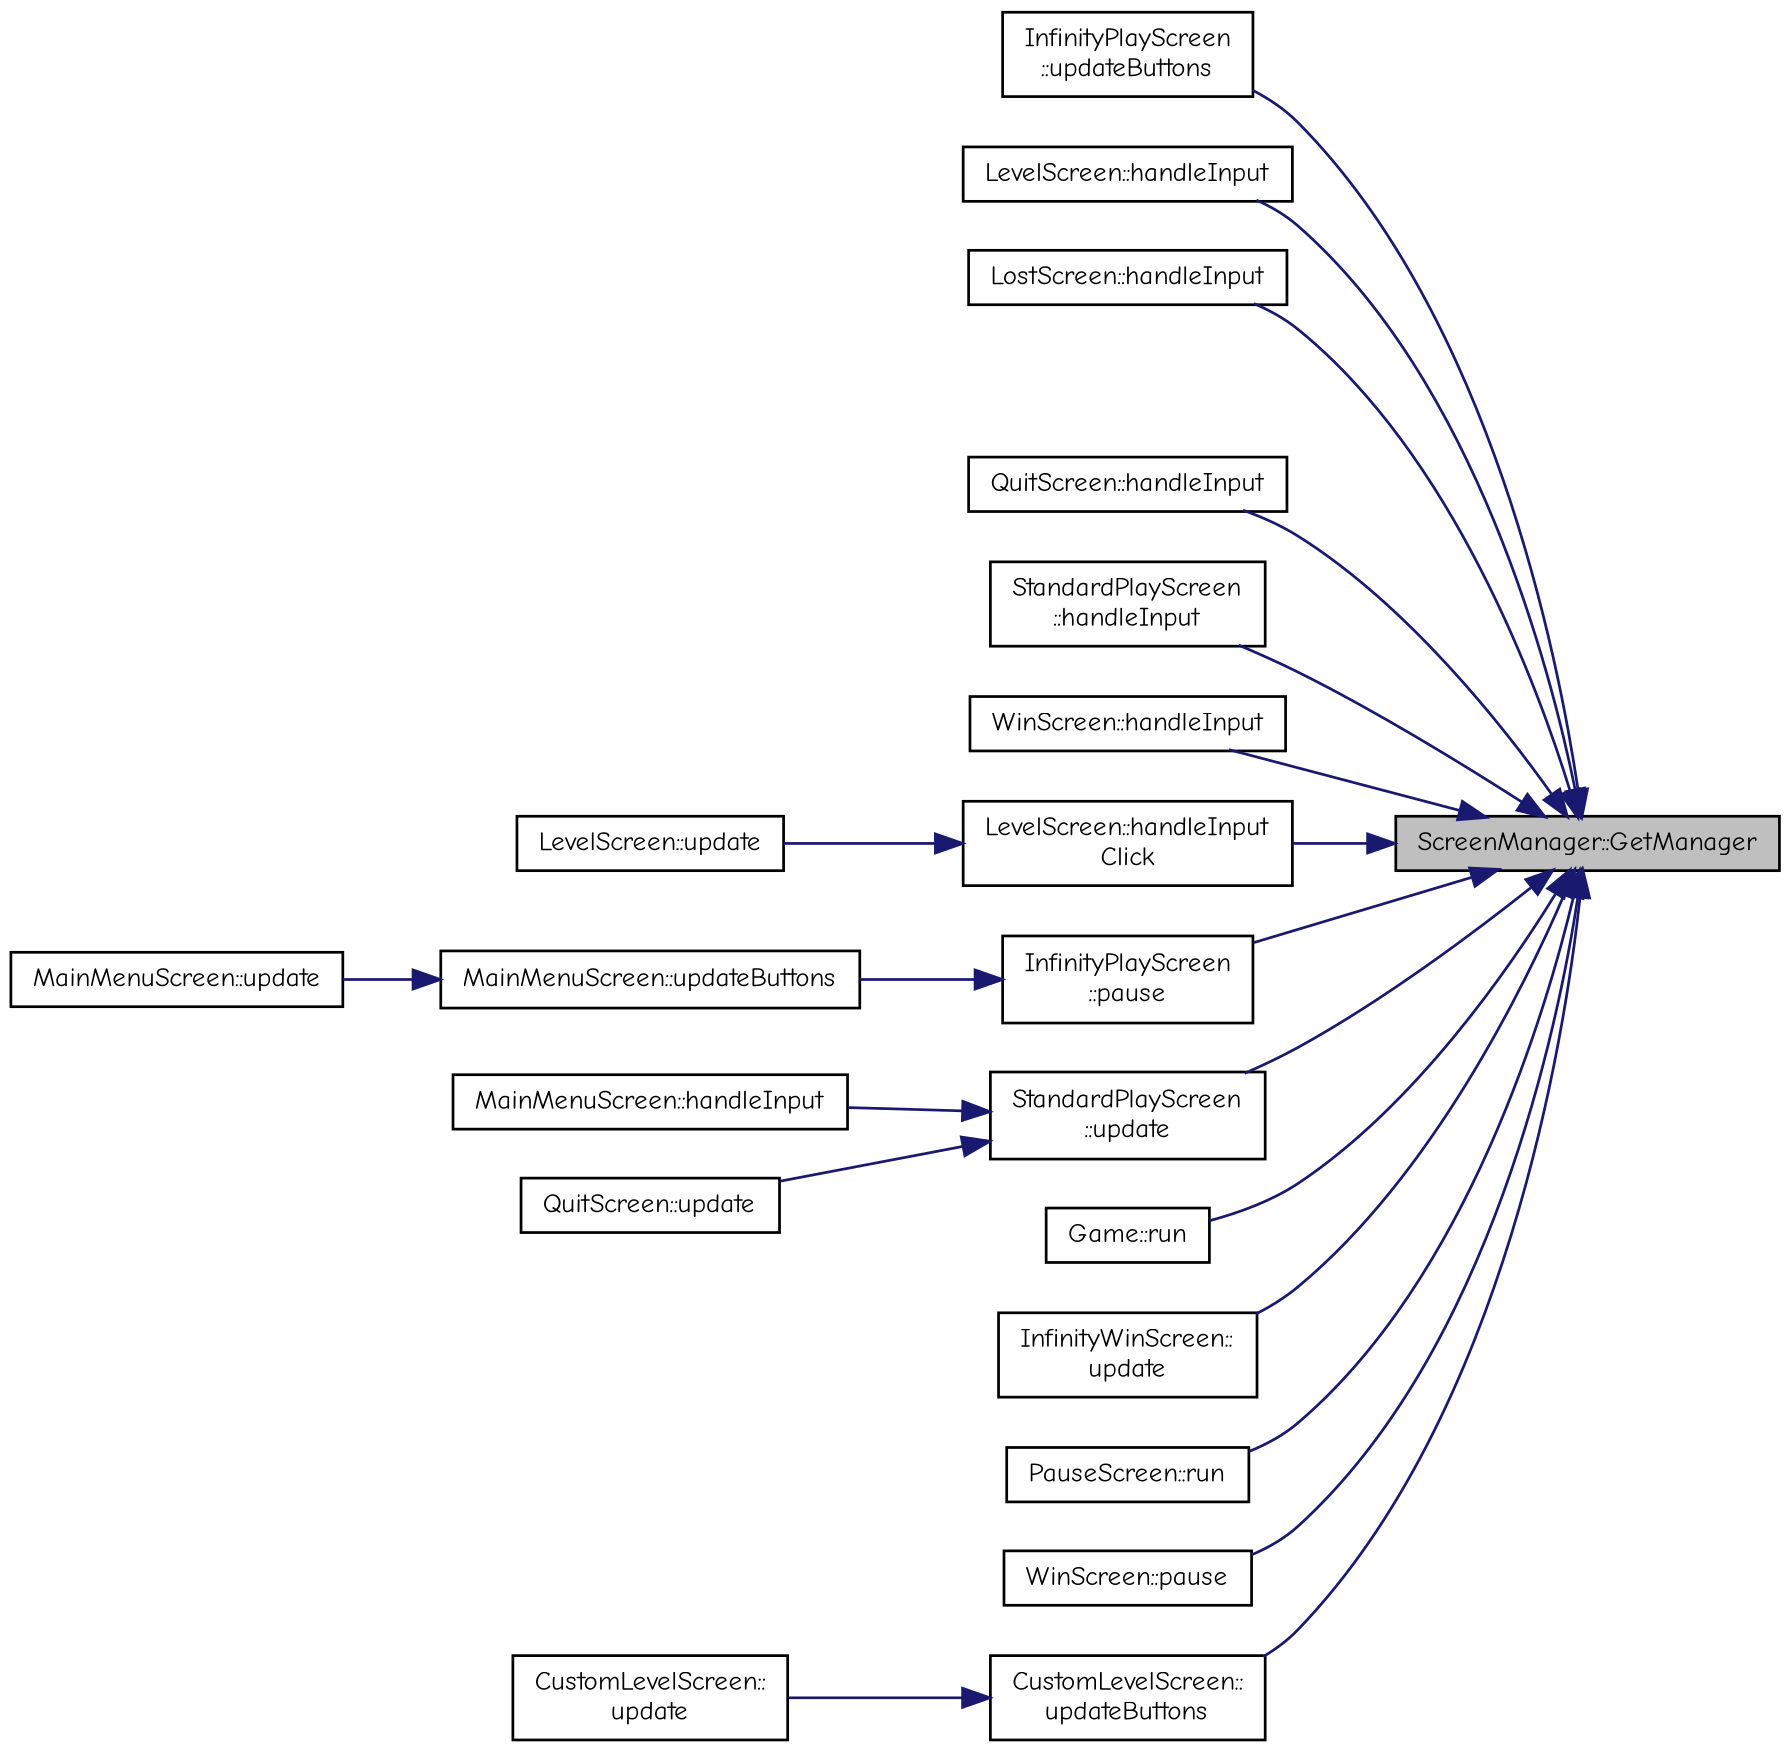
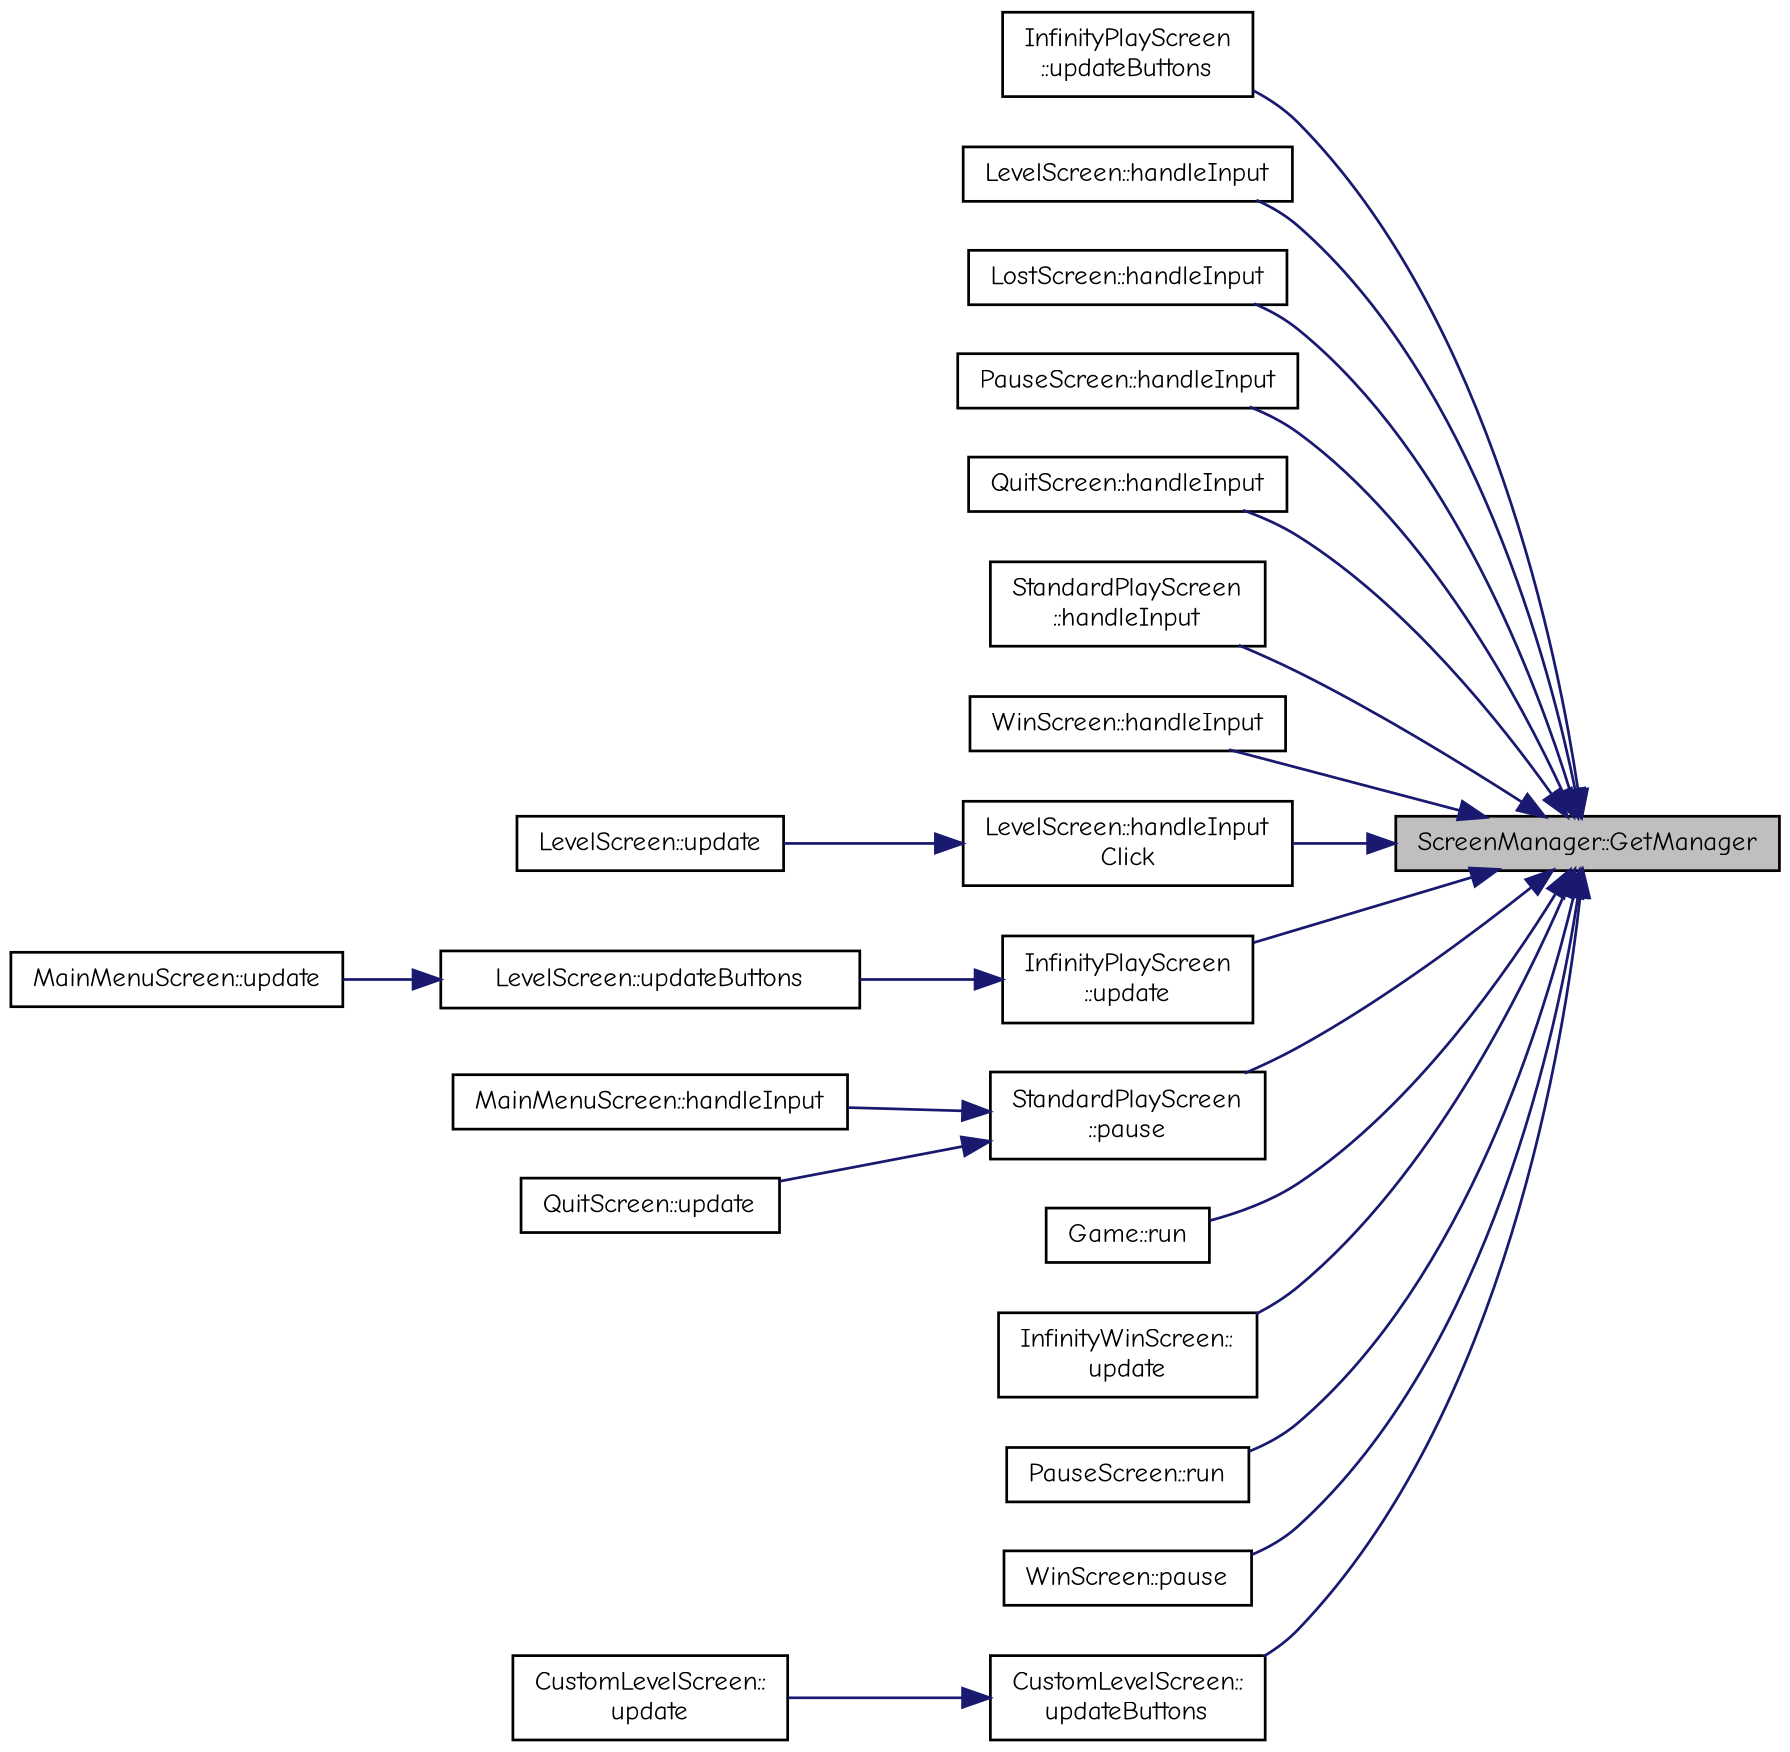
none -> (1128, 381)
(650, 980) -> (650, 980)
(1128, 980) -> (1128, 980)
(1128, 1116) -> (1128, 1116)
